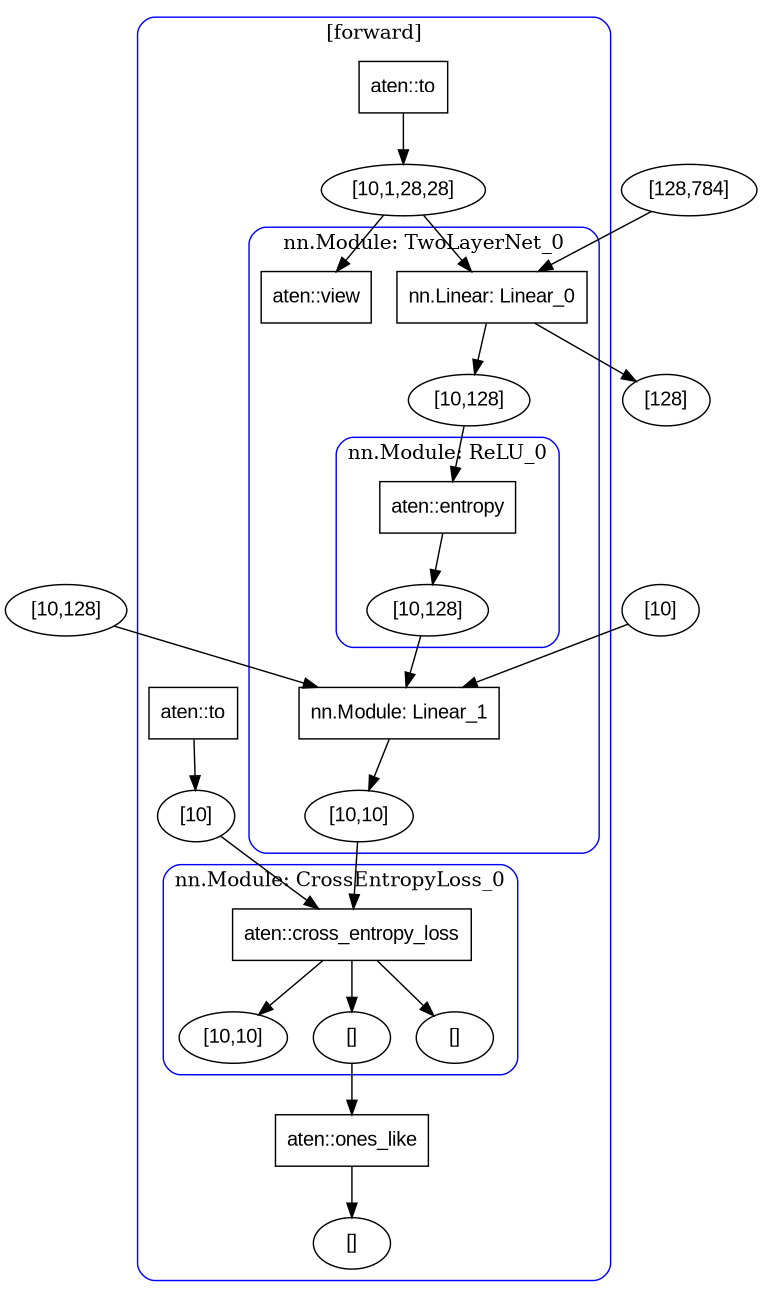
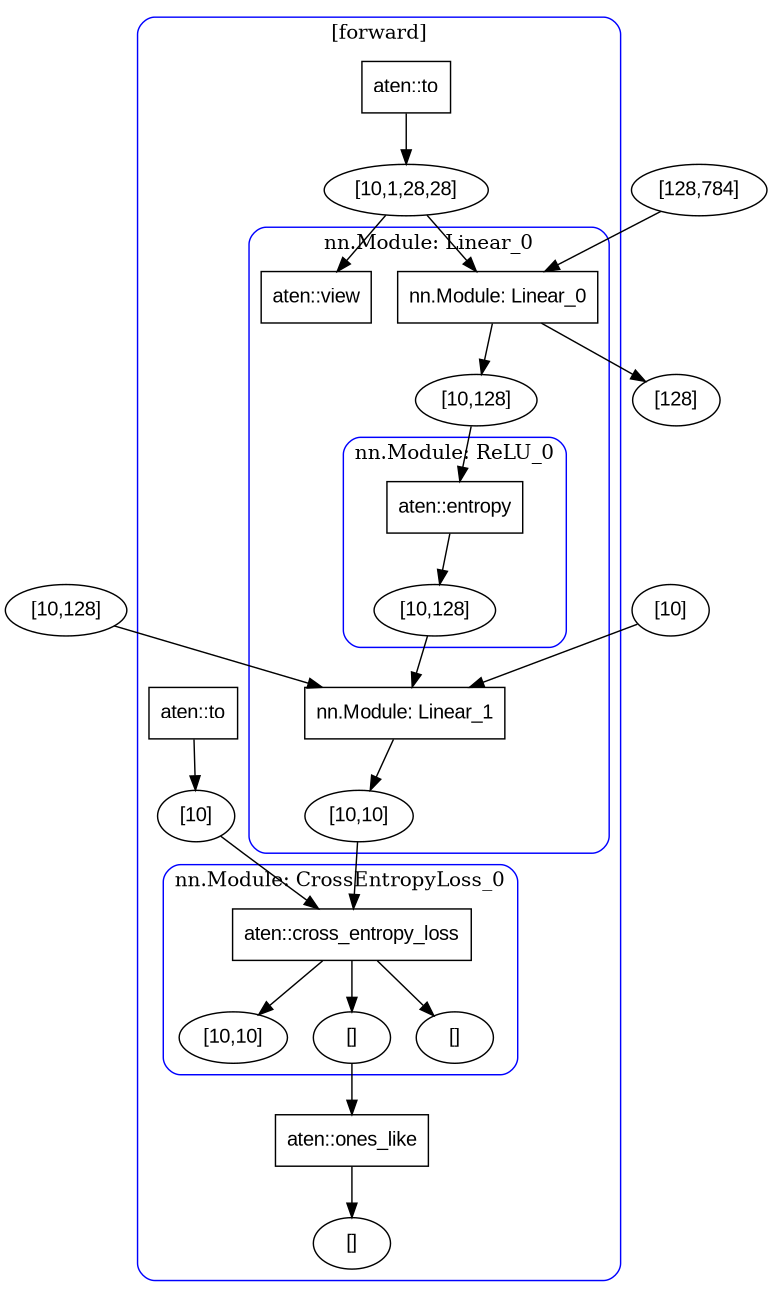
(424, 244) -> (429, 244)
(492, 297) -> (498, 297)
